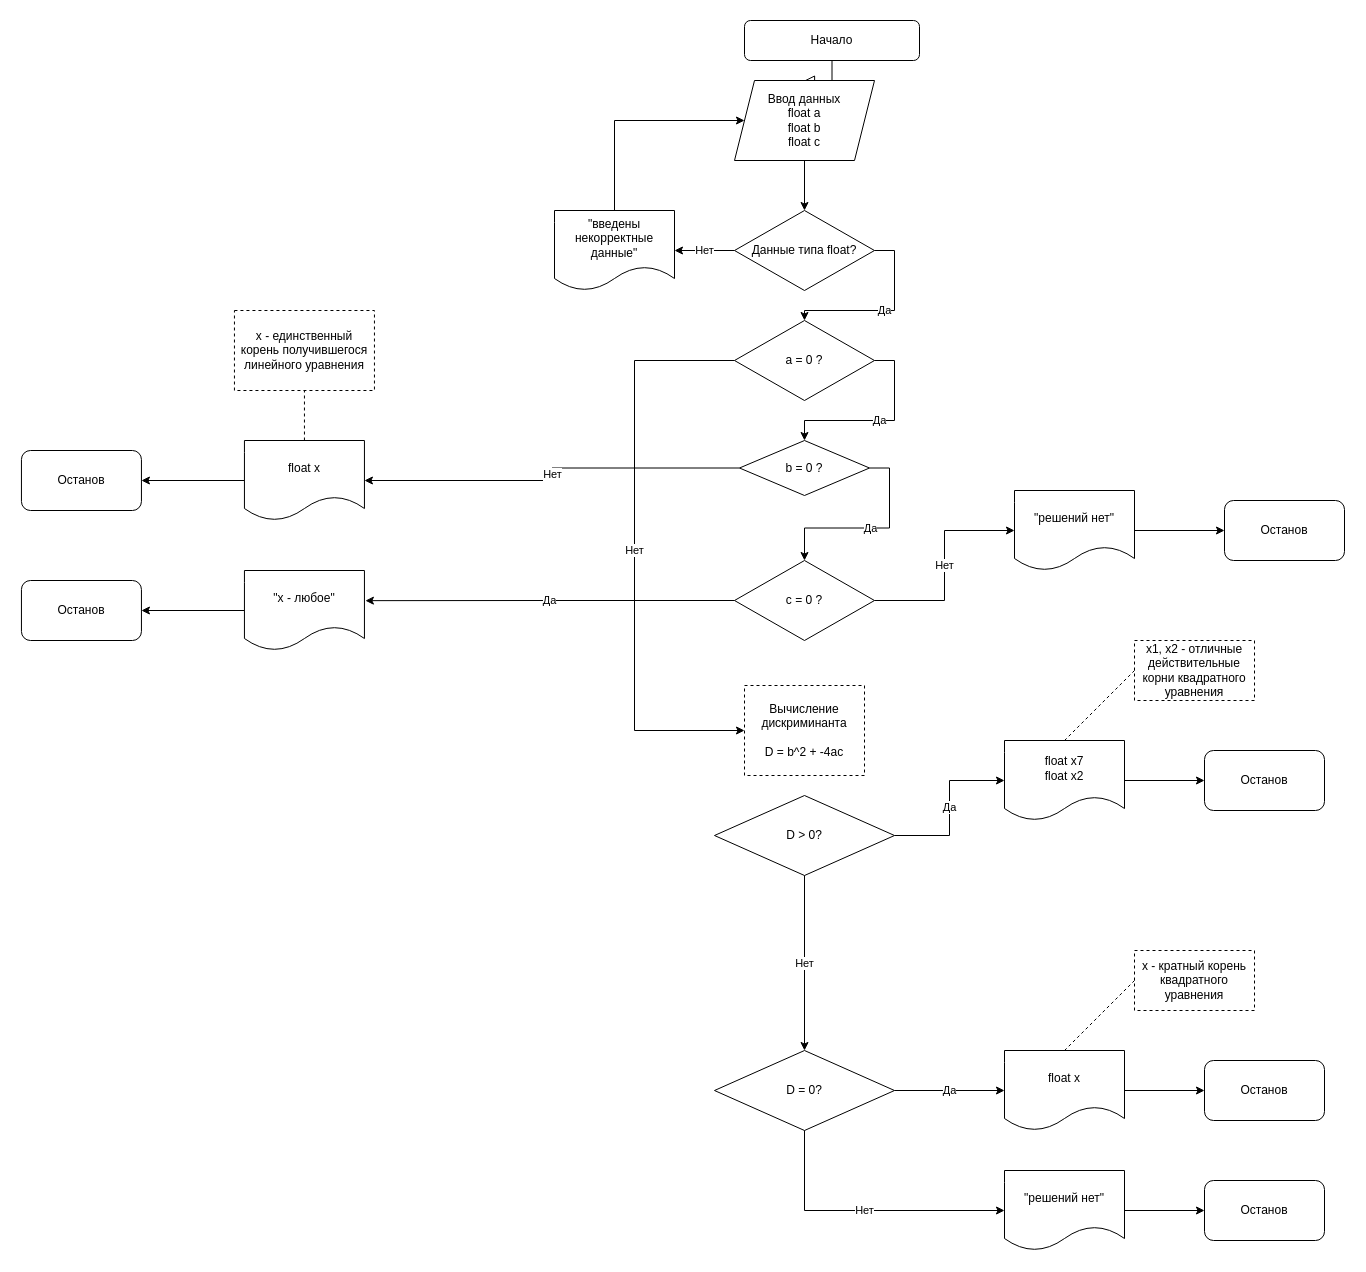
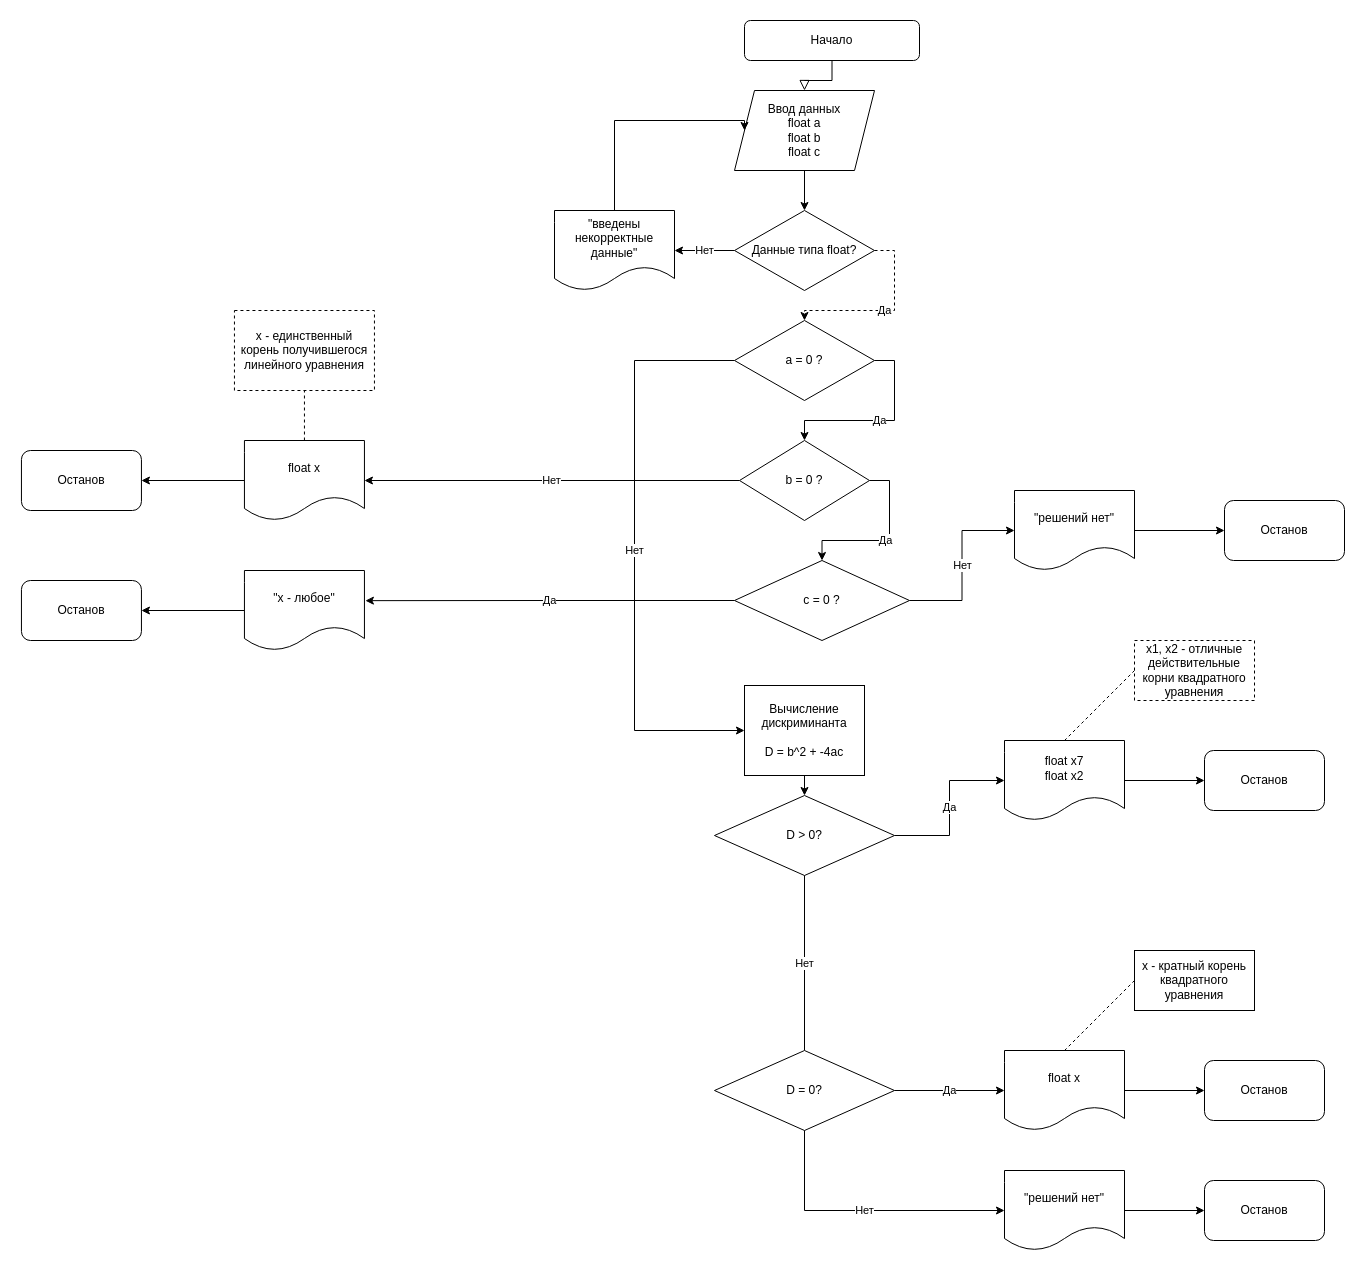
(805, 121) -> (805, 131)
(895, 274) -> (895, 274)
(805, 468) -> (805, 481)
(805, 601) -> (822, 601)
(805, 731) -> (805, 731)
none -> (805, 782)
(1195, 981) -> (1195, 981)
(805, 1042) -> (805, 1045)
